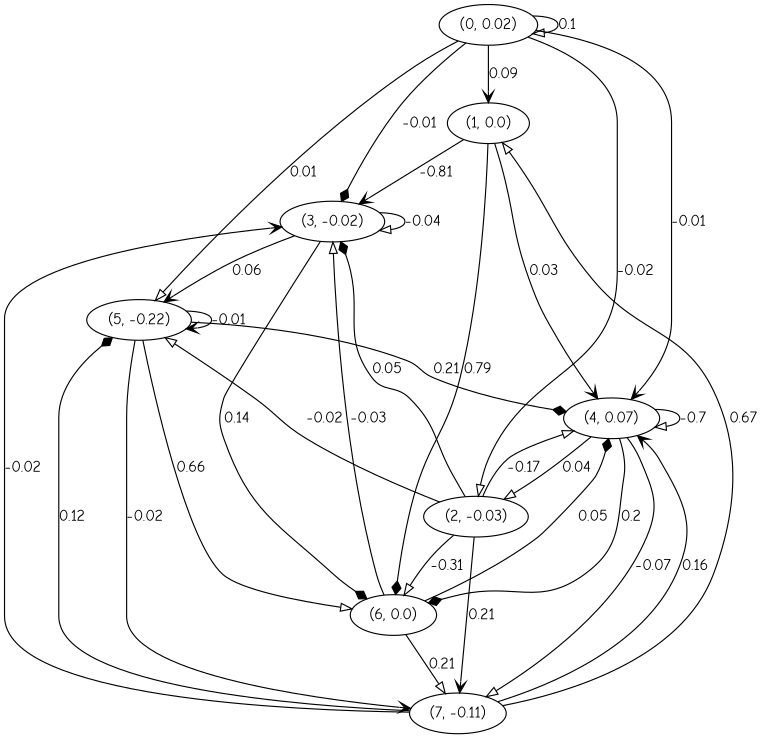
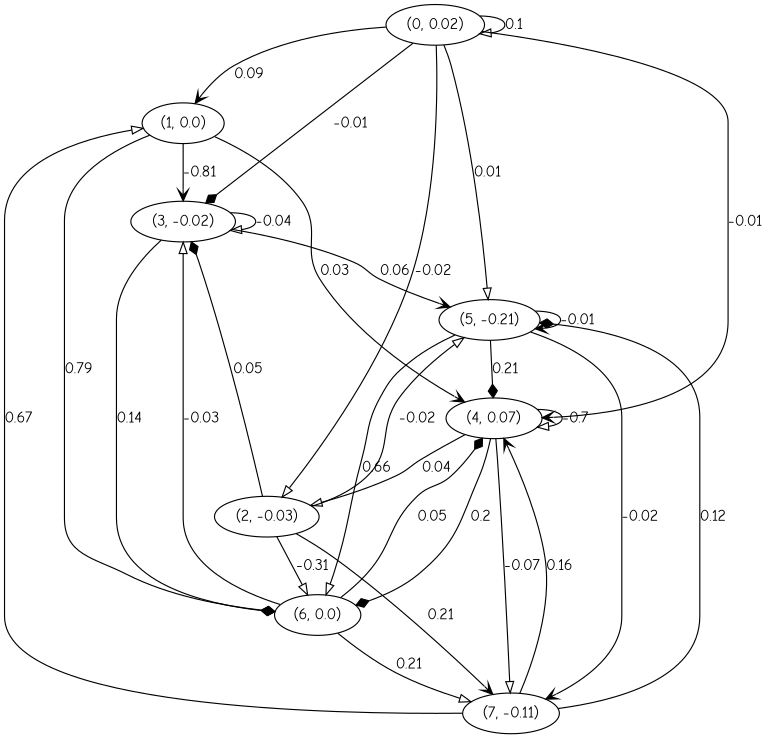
(139, 320) -> (490, 320)
(514, 455) -> none
(5, 538) -> none
